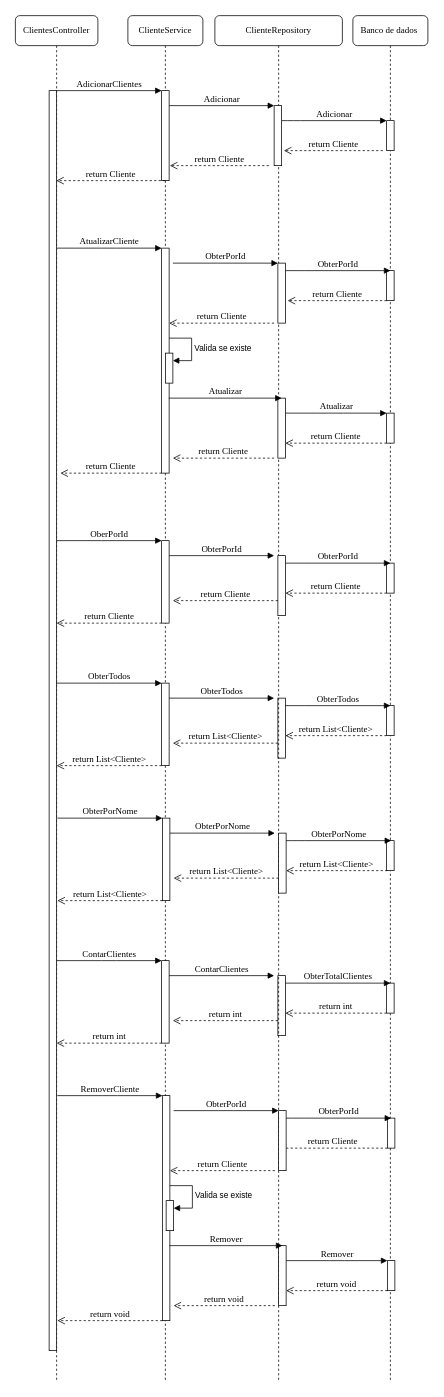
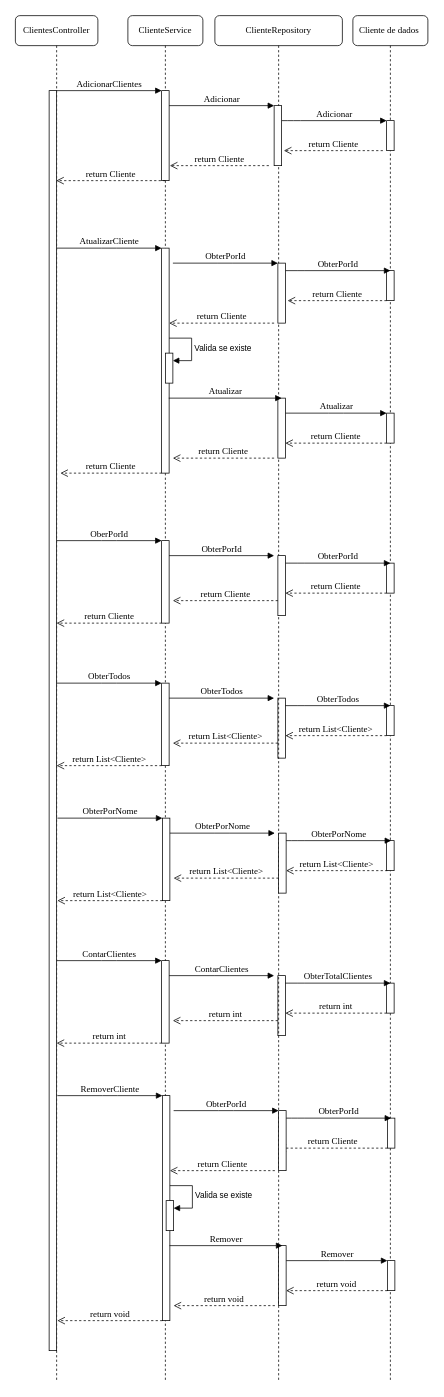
(390, 30) -> (390, 30)
